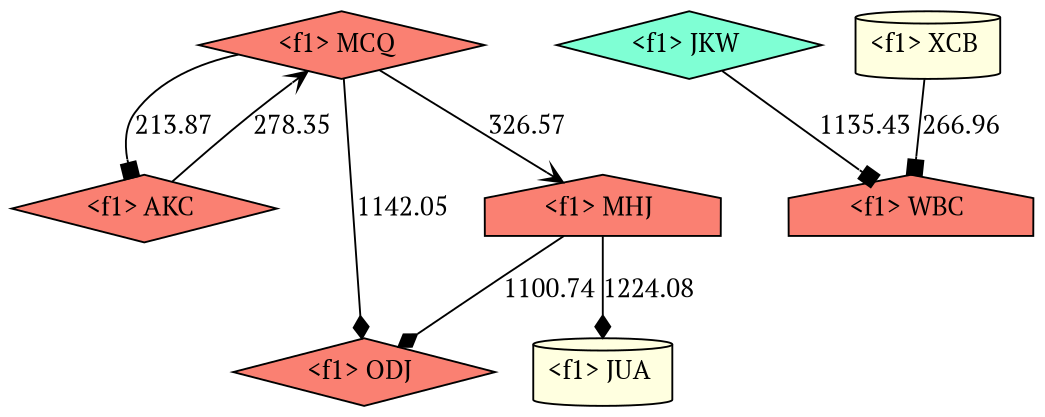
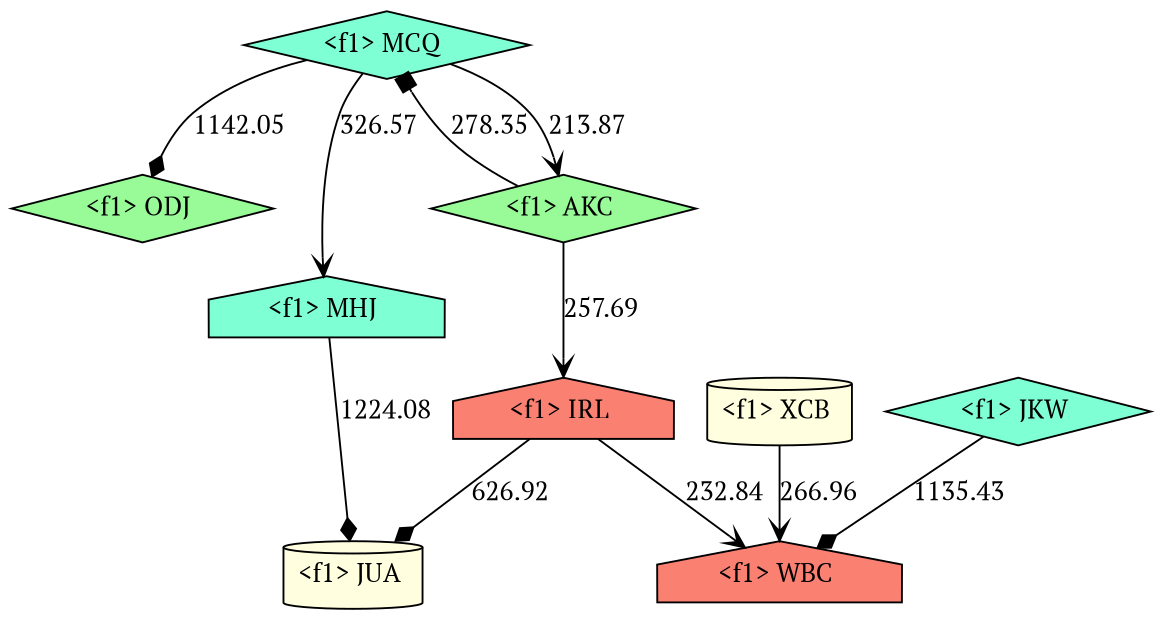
(342, 45) -> (387, 45)
(161, 87) -> (514, 98)
(920, 118) -> (780, 484)
(791, 121) -> (910, 486)
(231, 131) -> (458, 147)
(144, 209) -> (563, 209)
(603, 209) -> (327, 310)
(491, 285) -> none
(364, 372) -> (143, 209)
none -> (563, 412)
